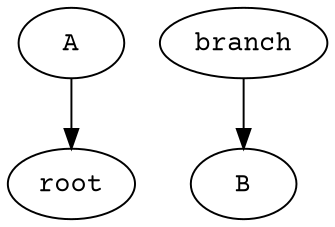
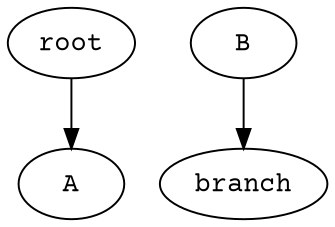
(71, 104) -> (71, 104)
(244, 104) -> (244, 104)
